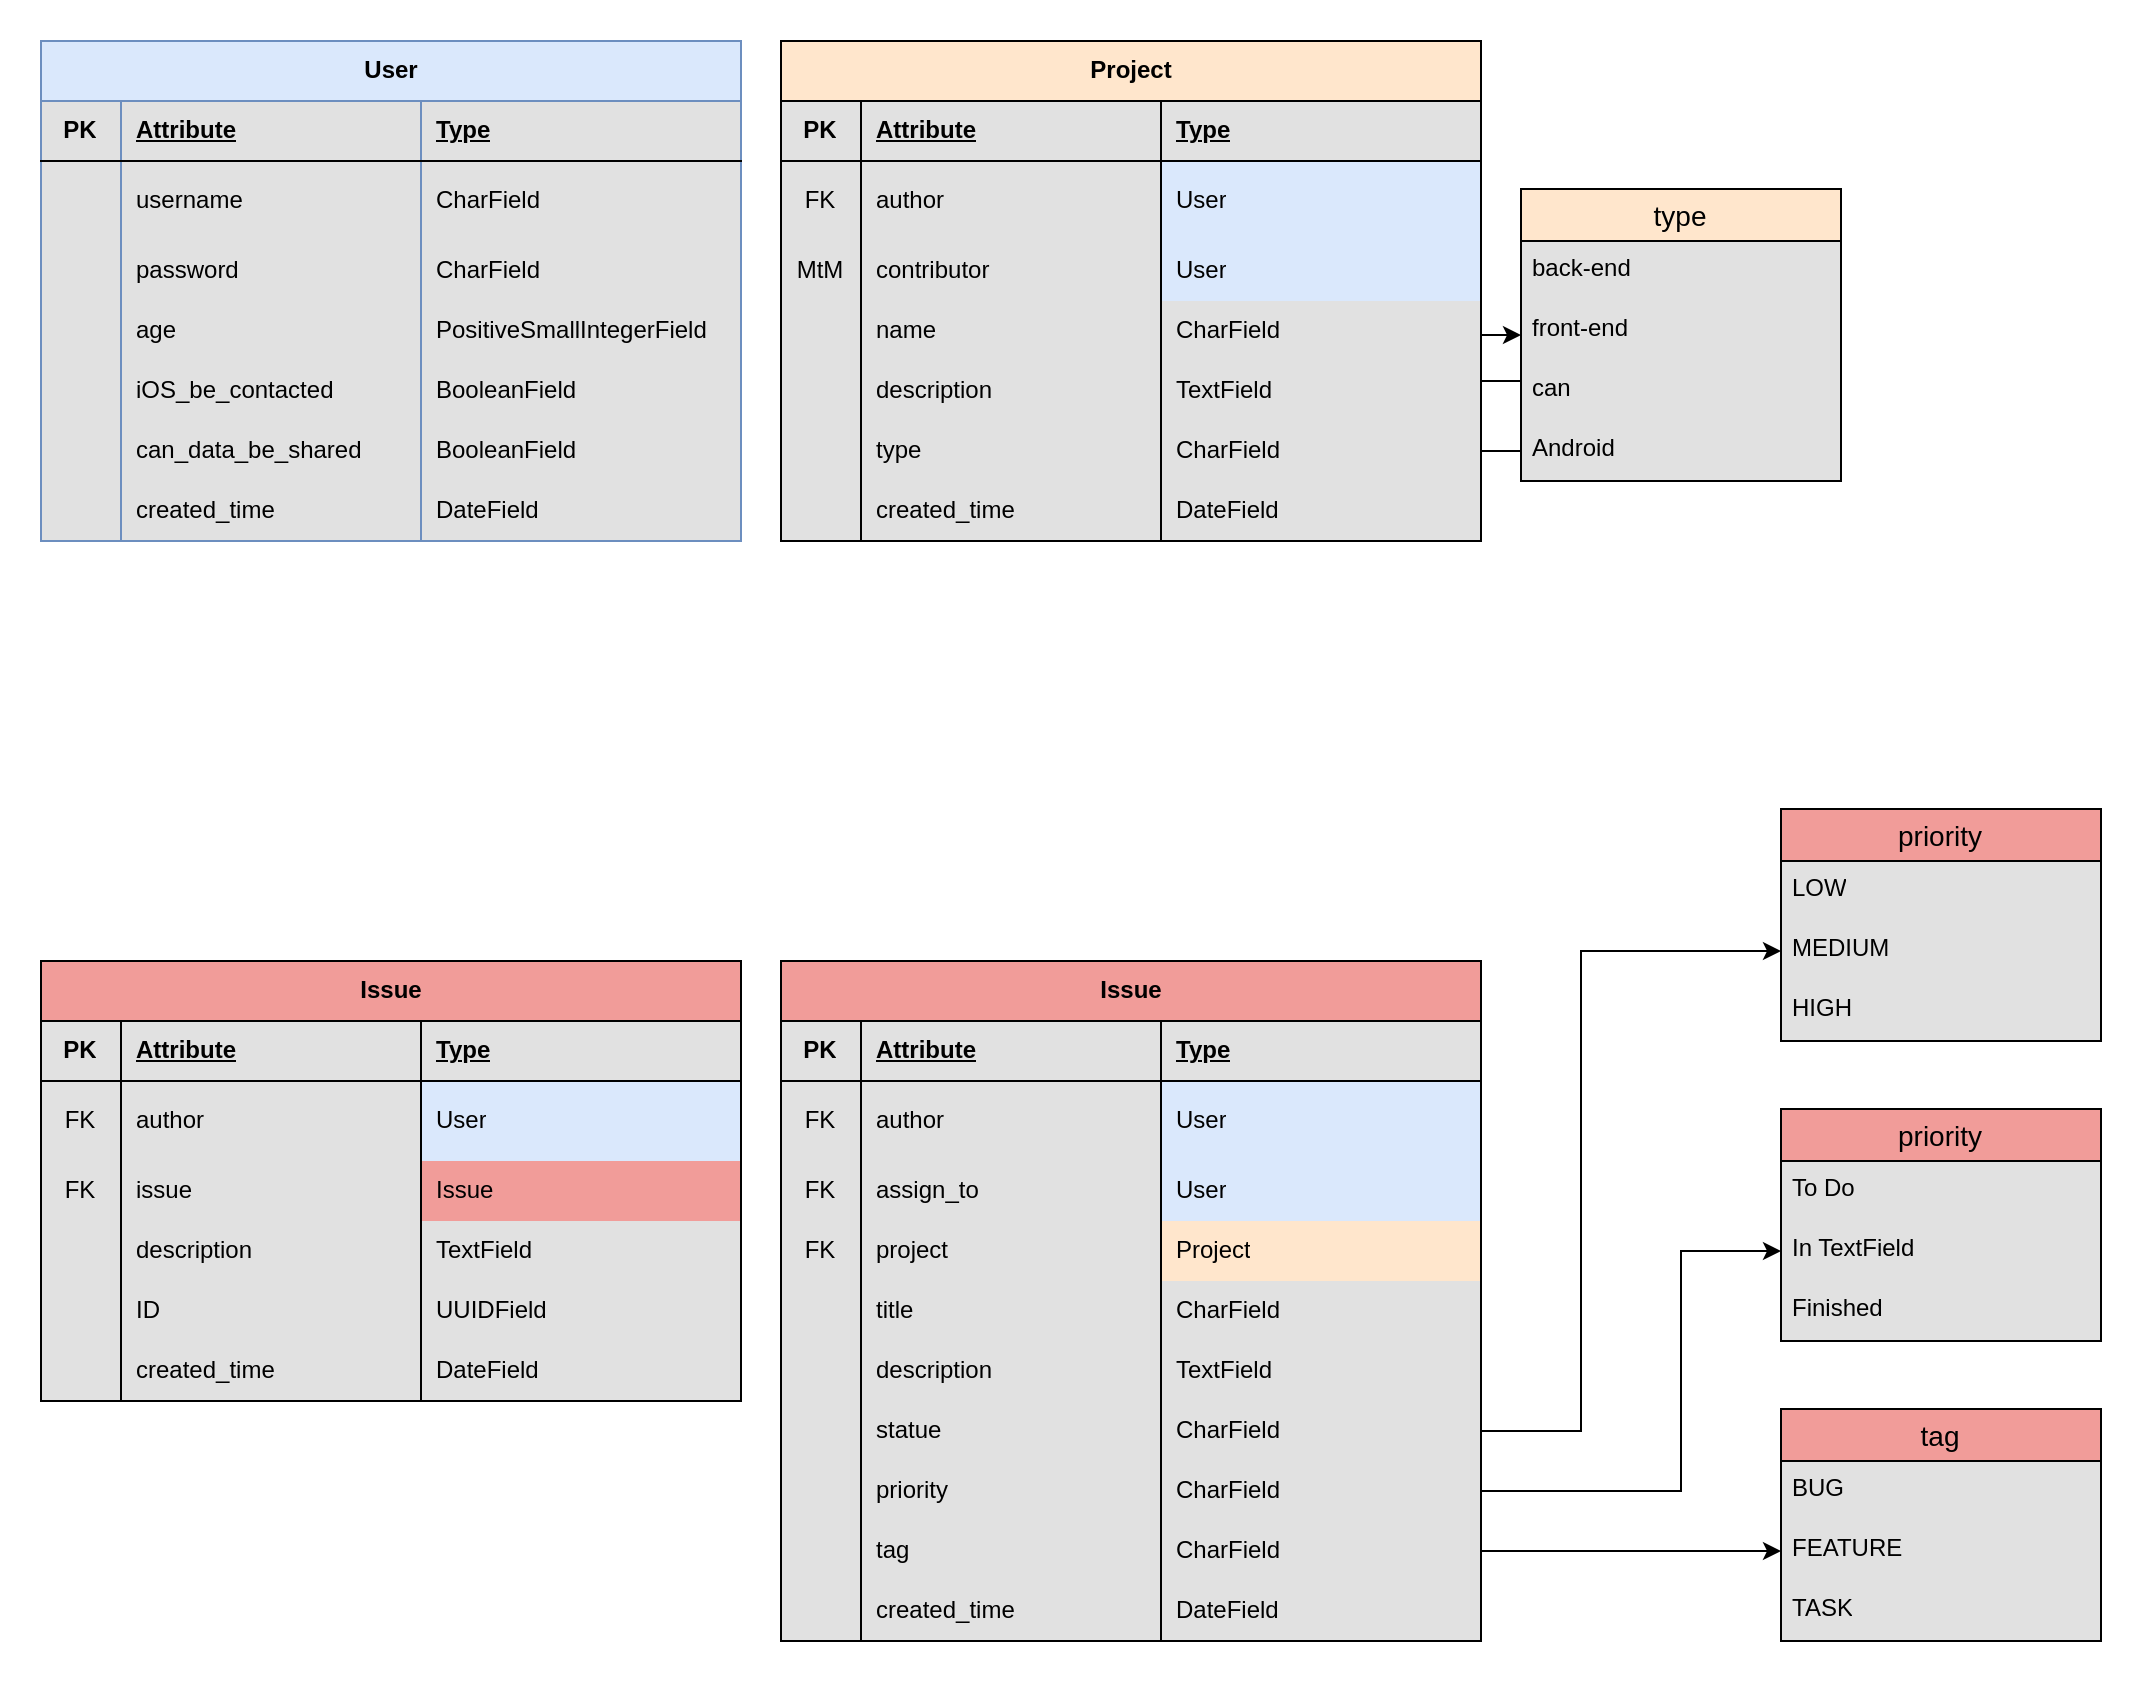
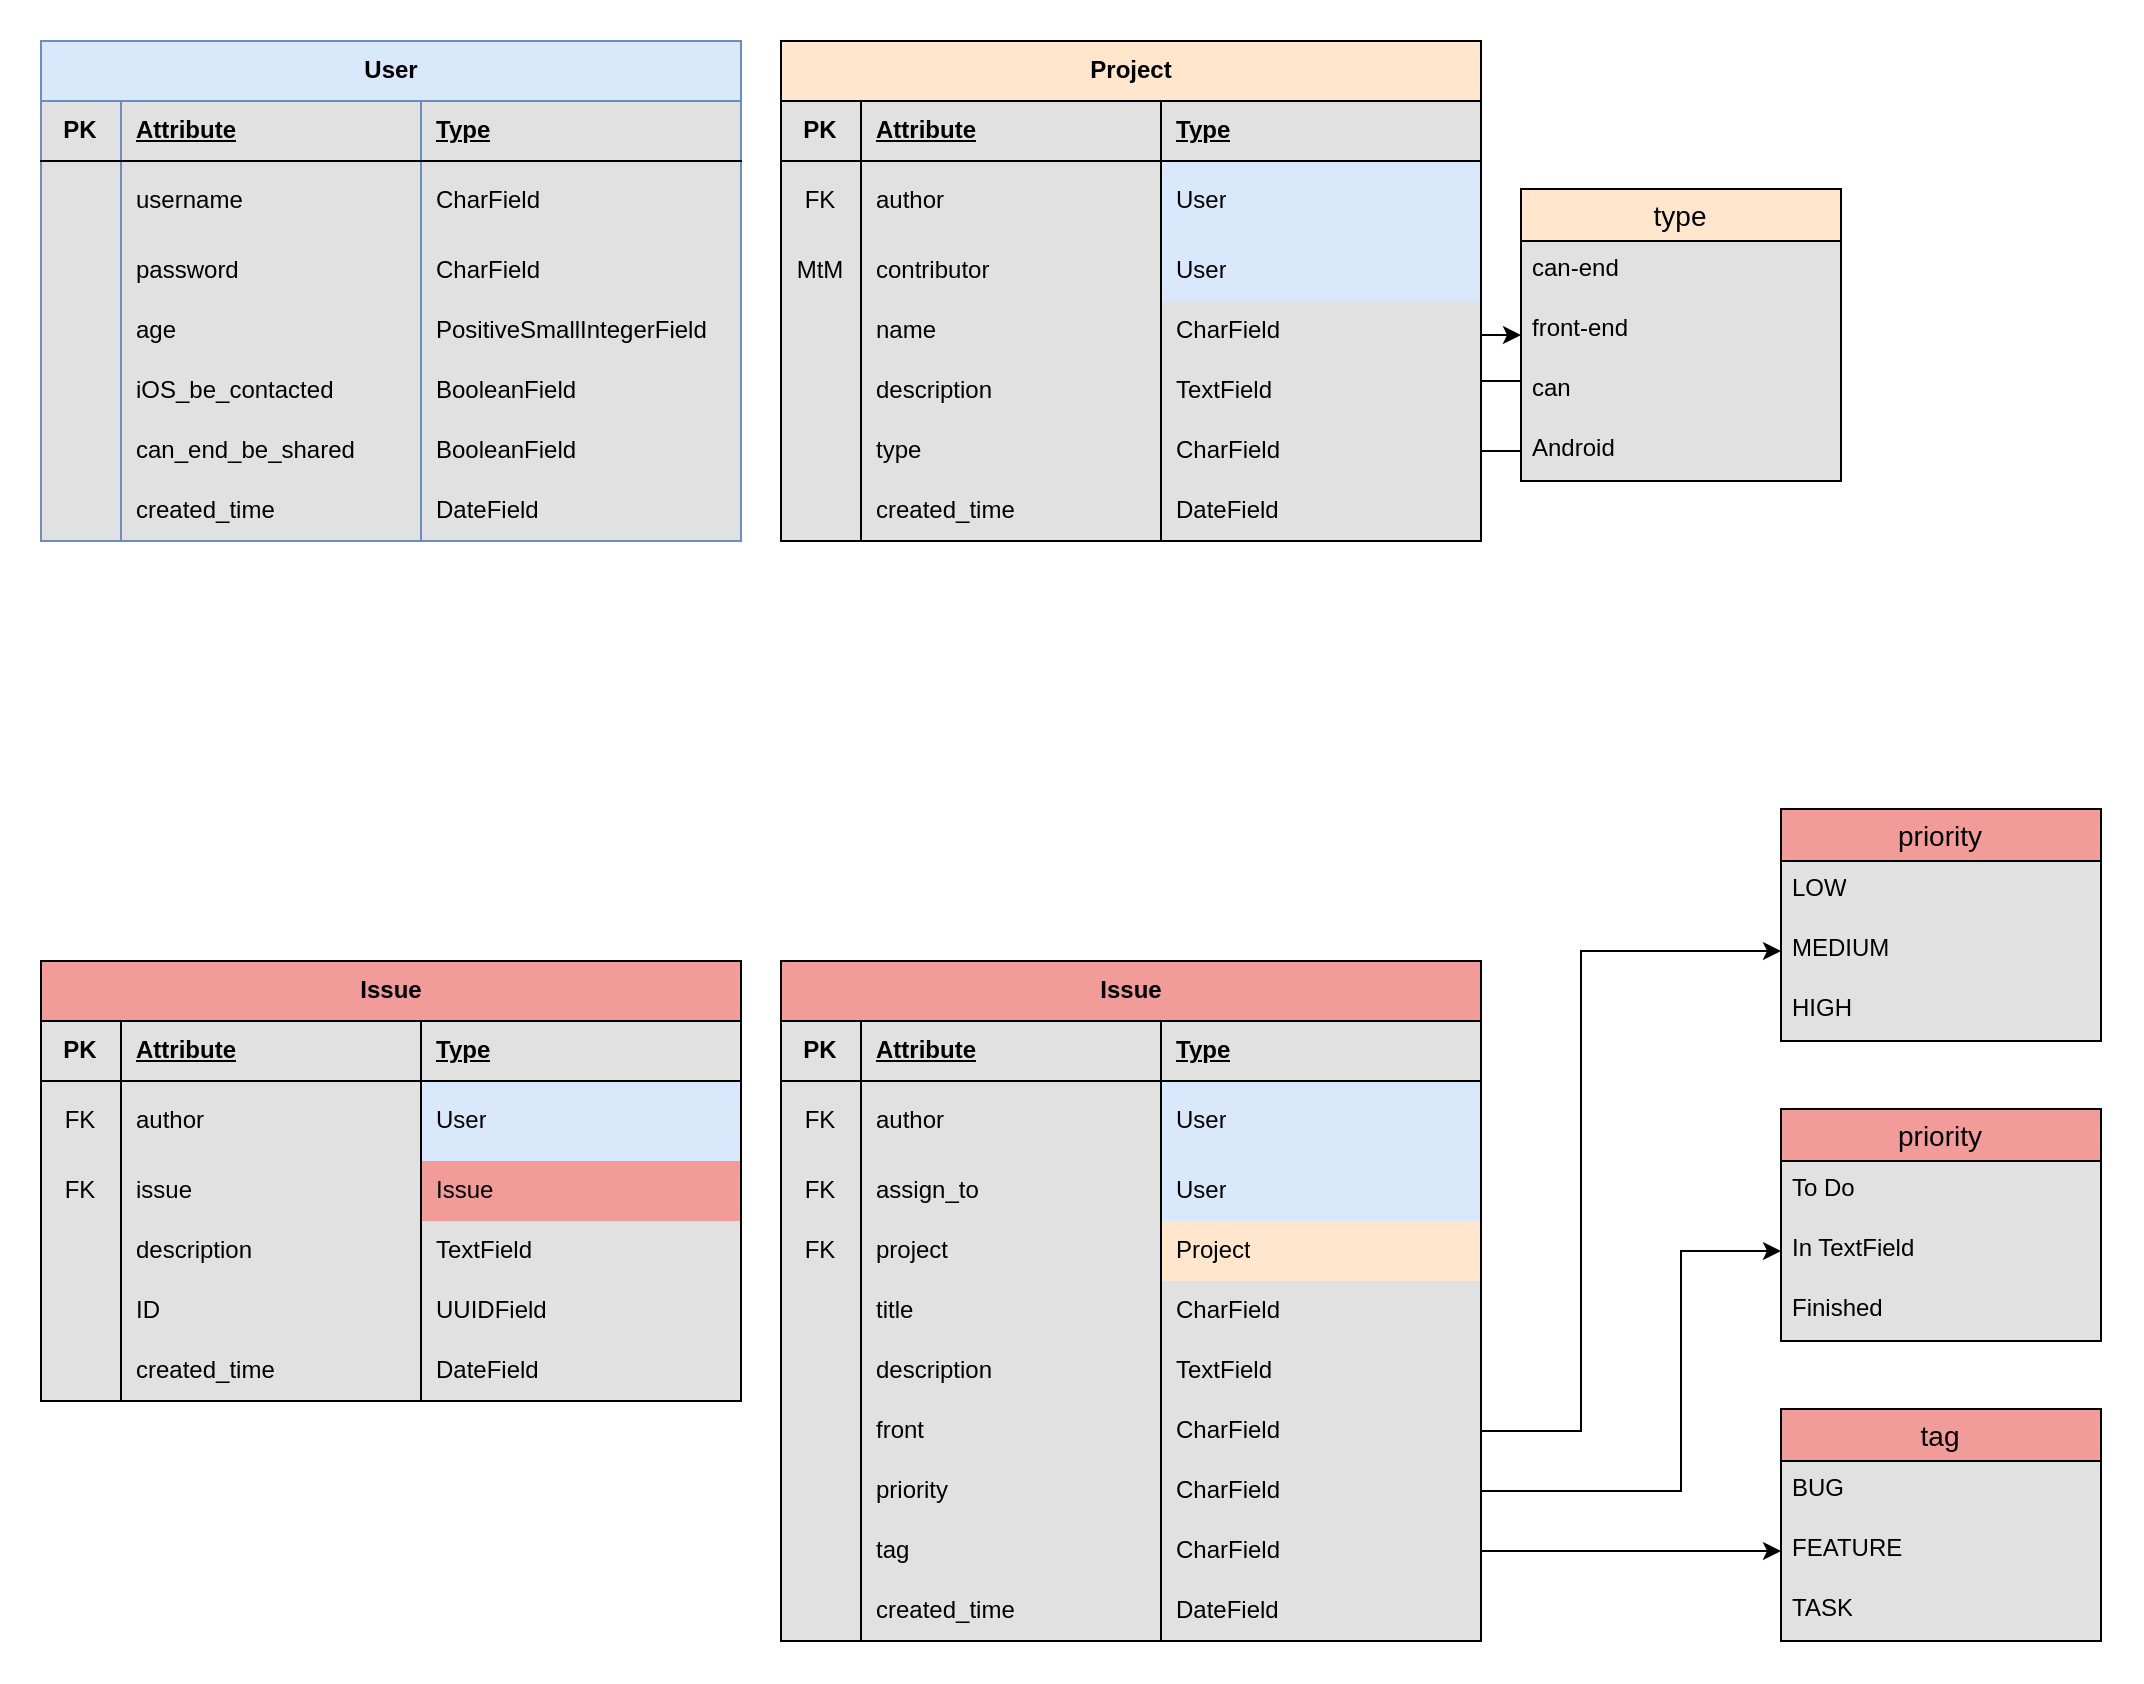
(1587, 269) -> (1580, 269)
(258, 451) -> (251, 451)
(917, 1431) -> (911, 1431)
